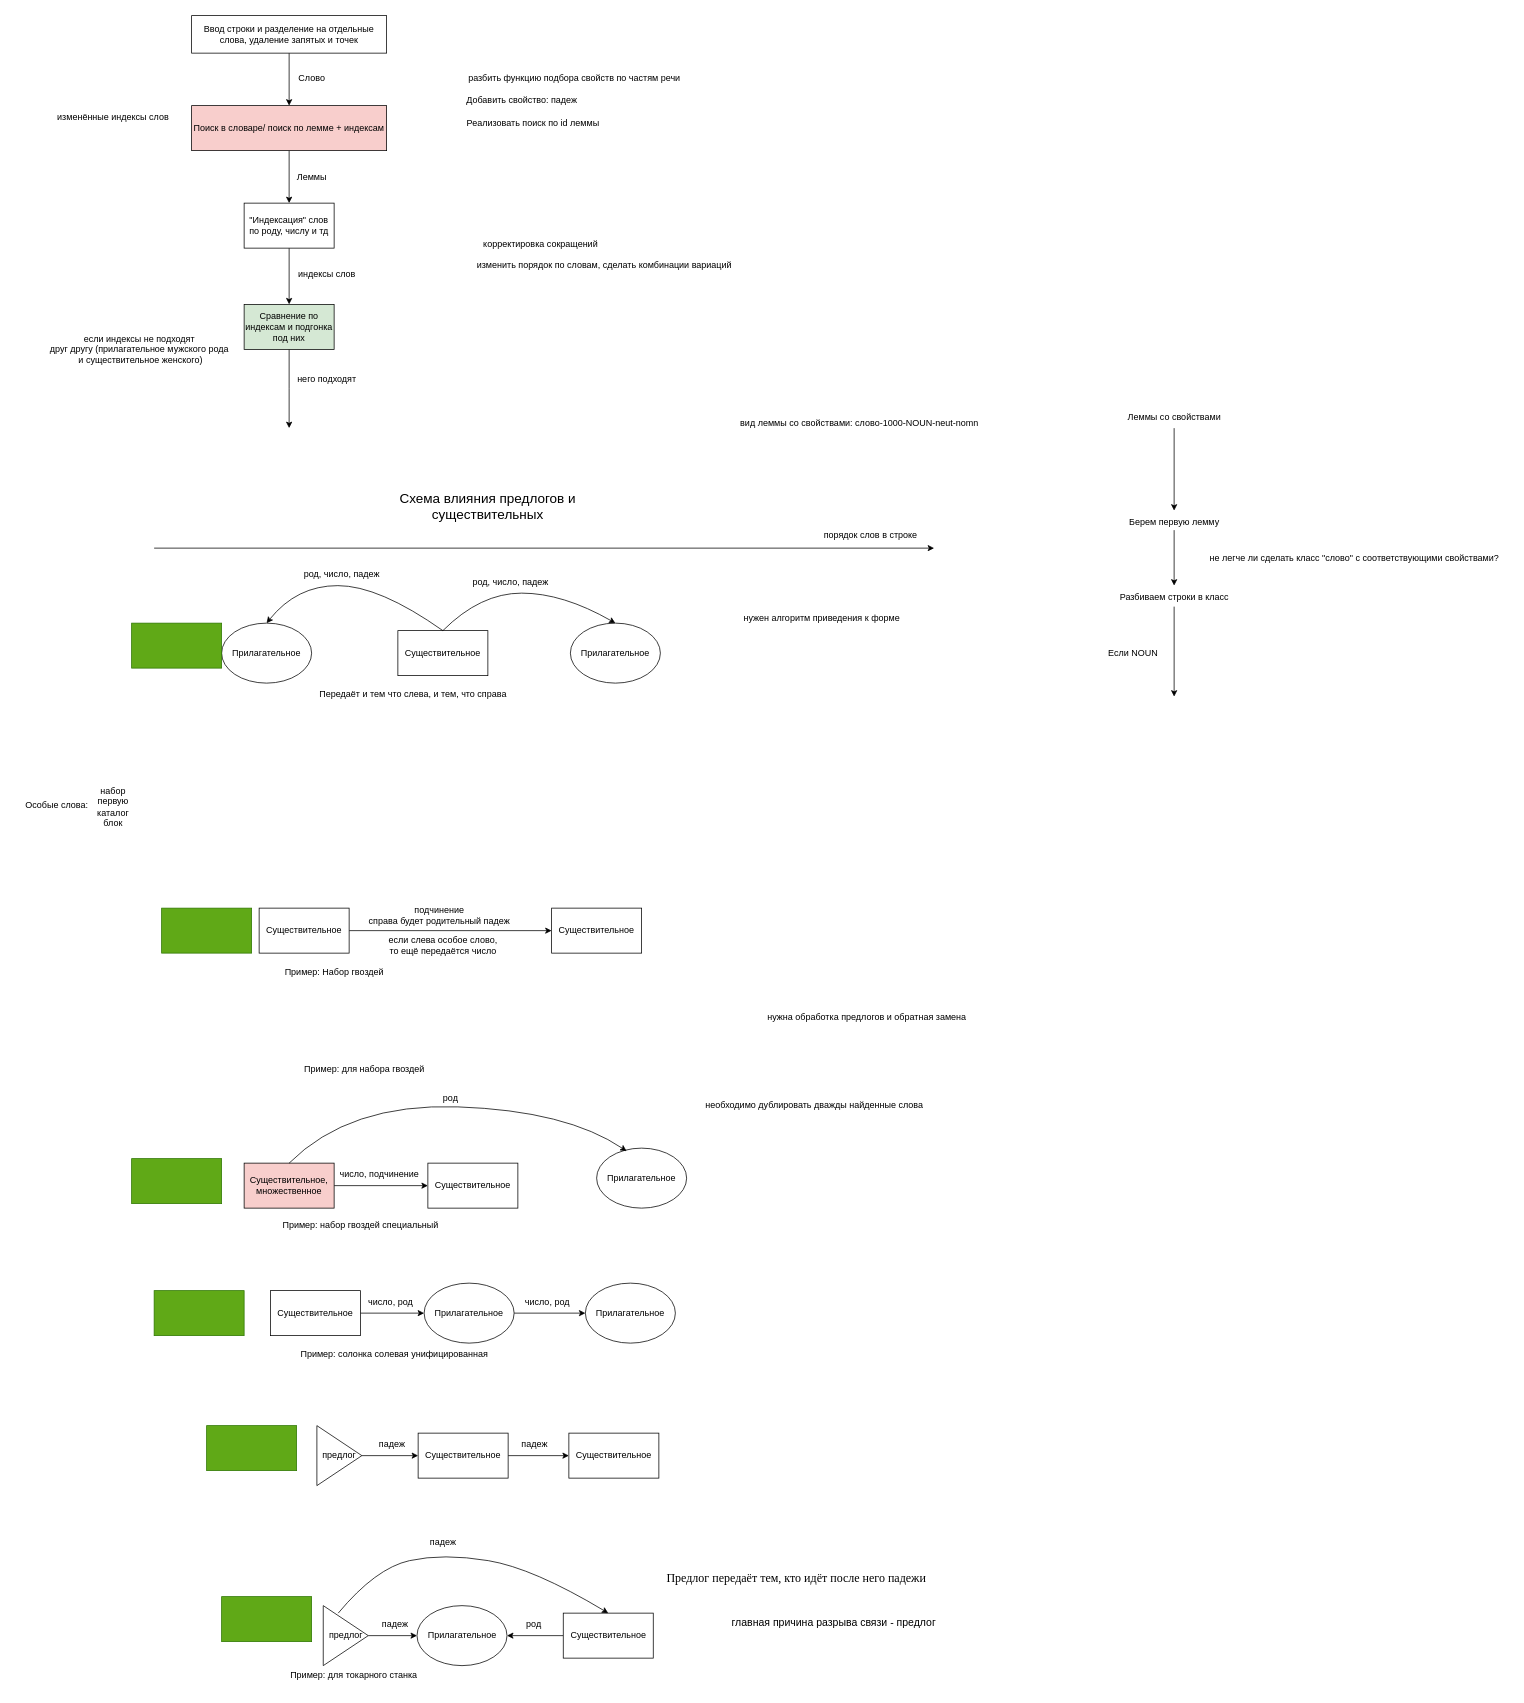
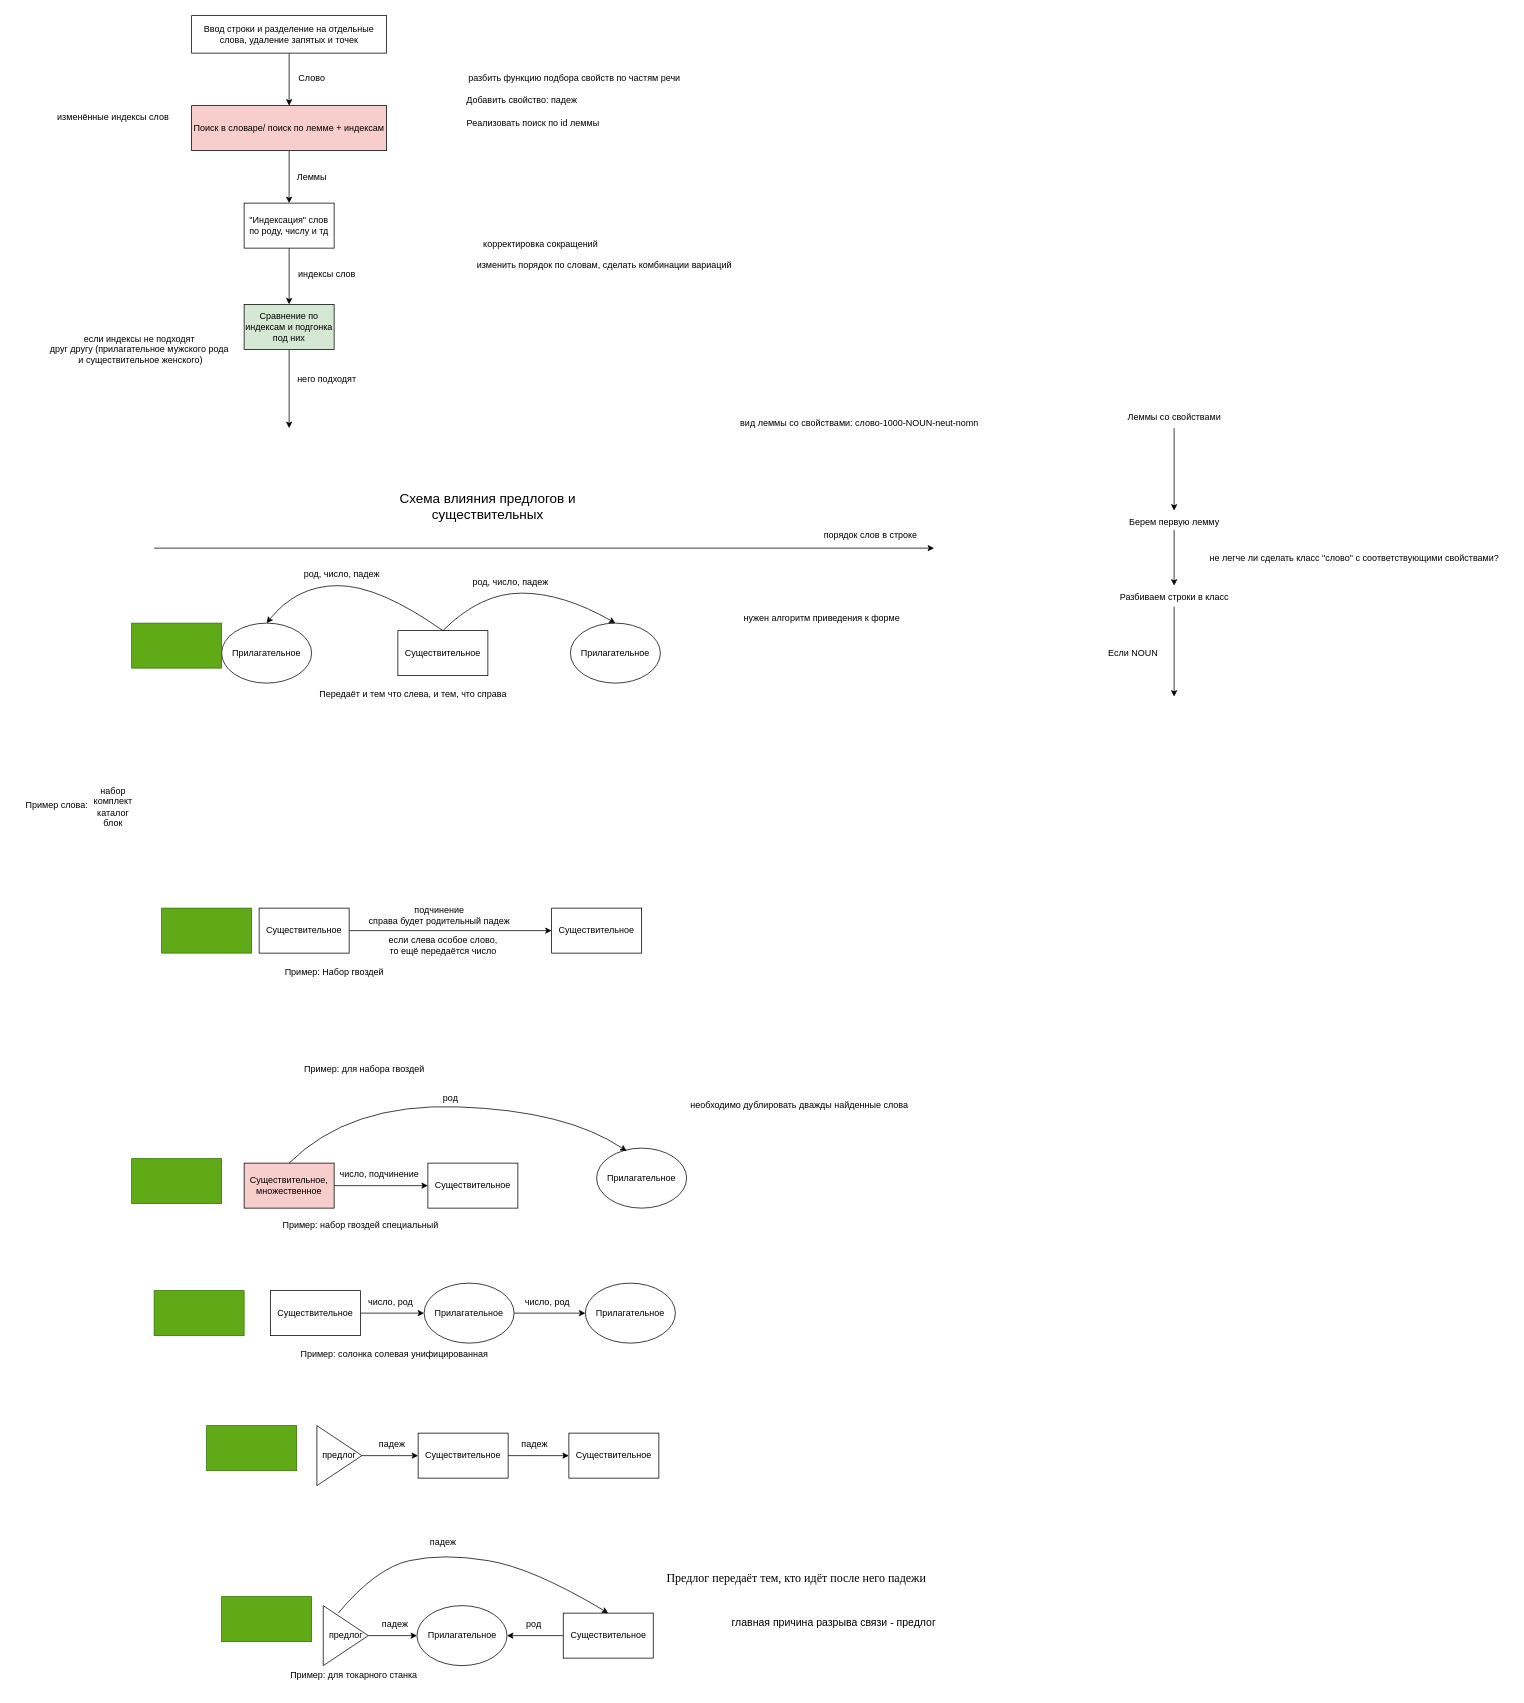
(57, 805) -> (57, 805)
(113, 807) -> (113, 807)
(867, 1023) -> none
(814, 1105) -> (799, 1105)
